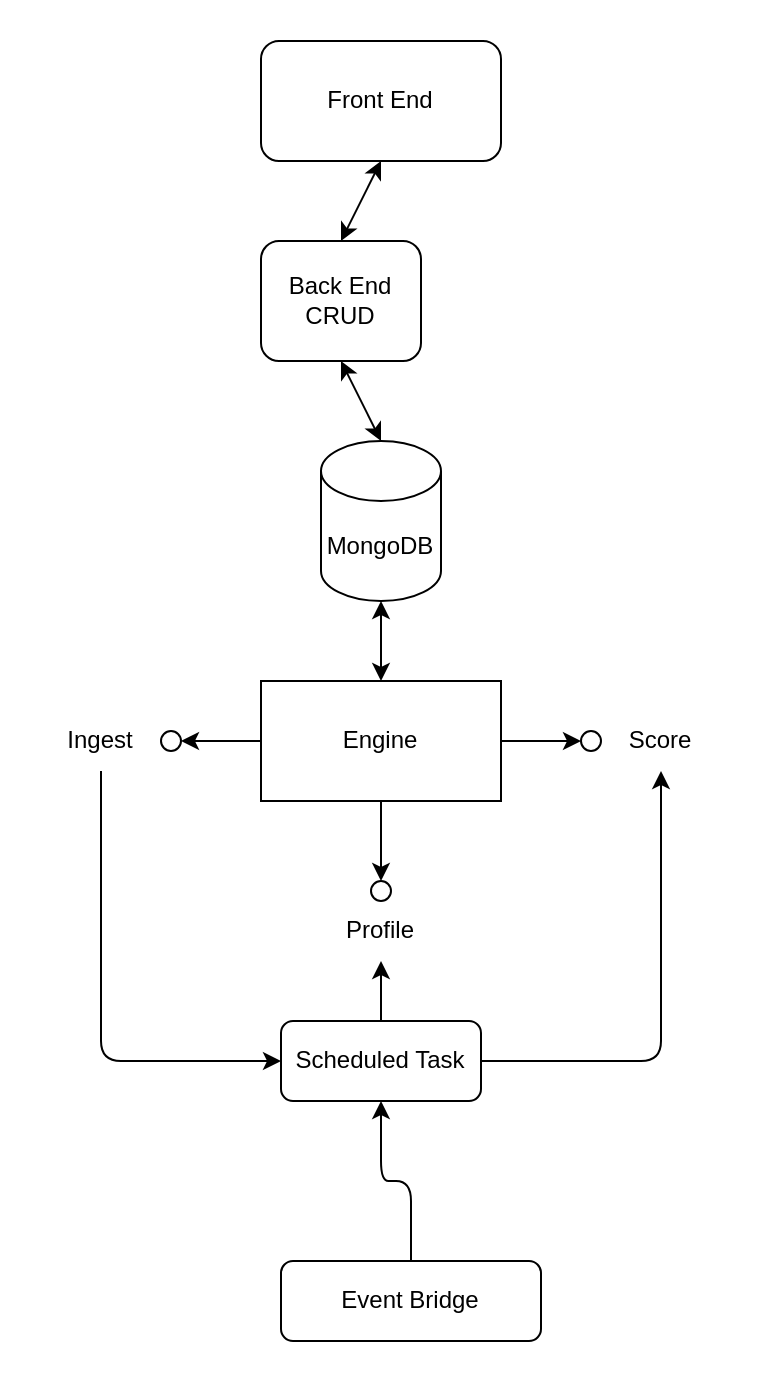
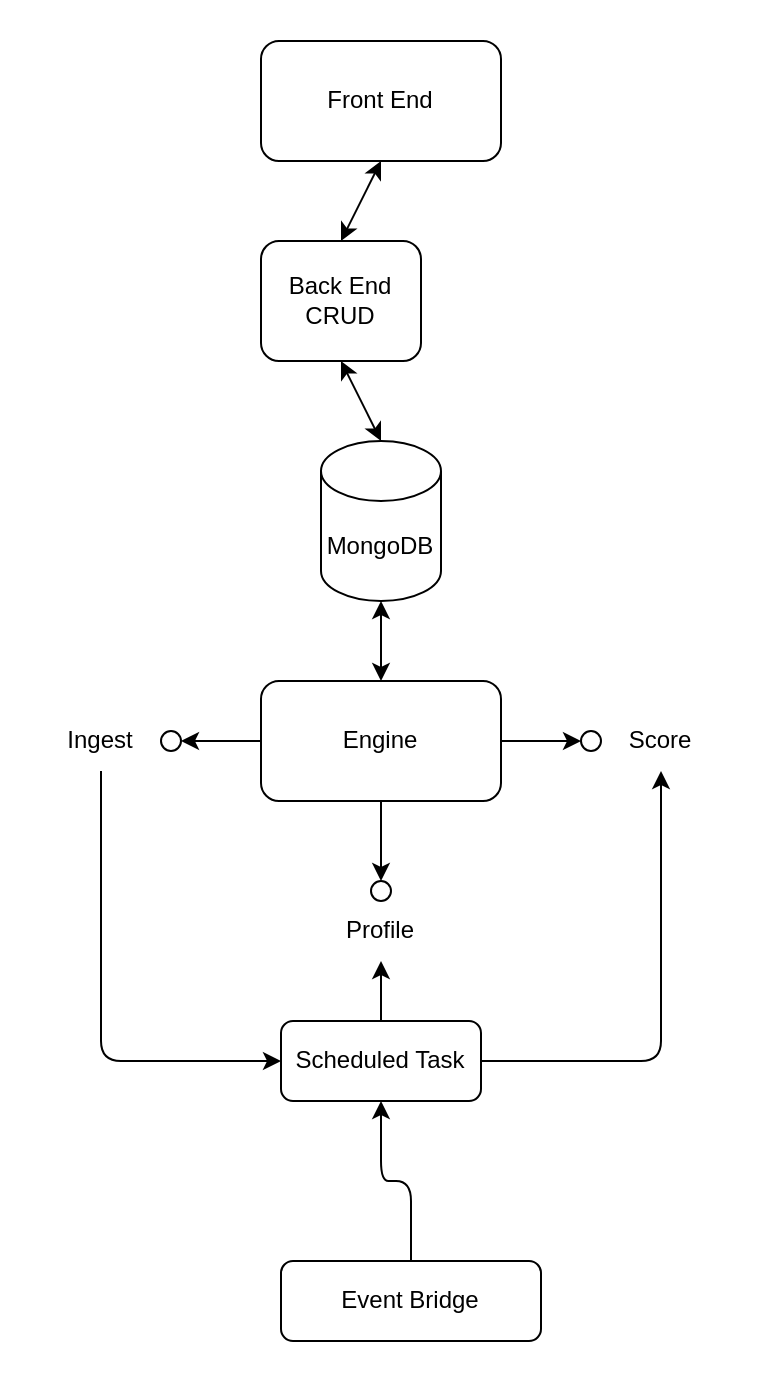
(381, 741) -> (381, 741)
